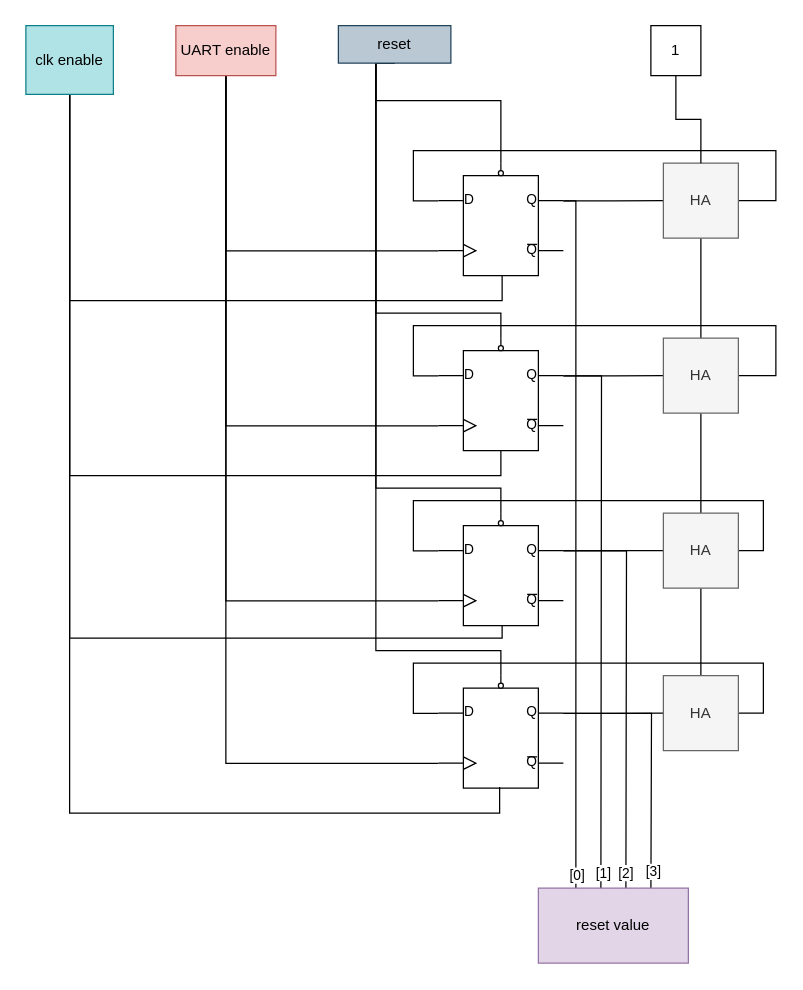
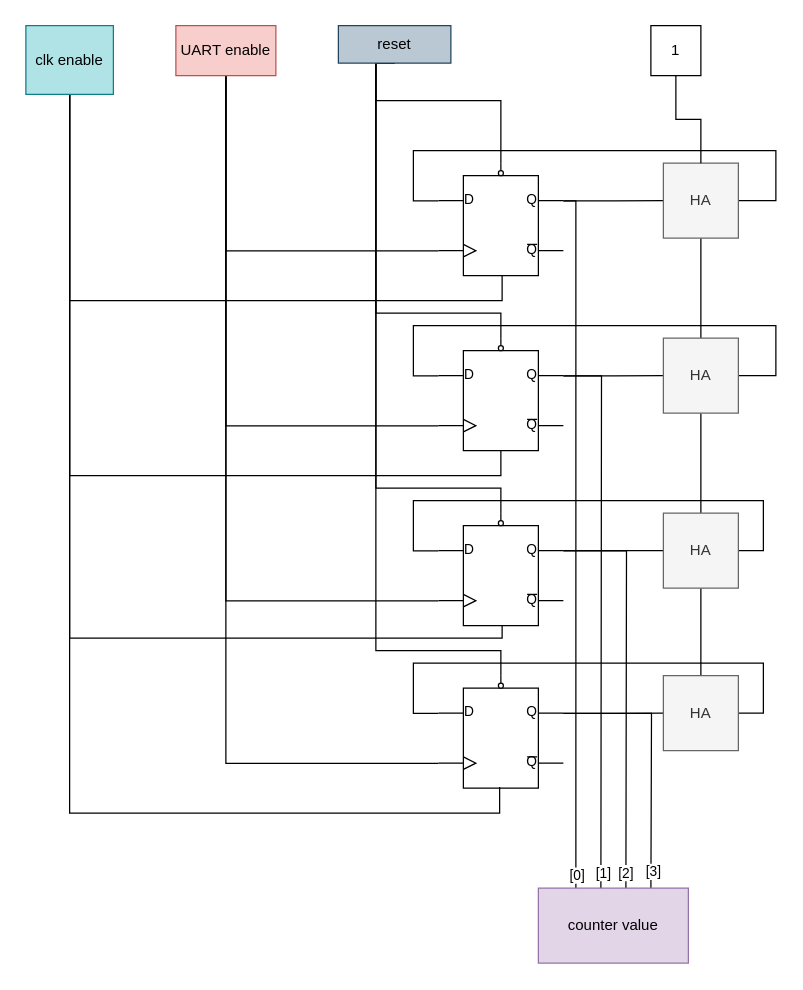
(613, 926) -> (613, 926)
